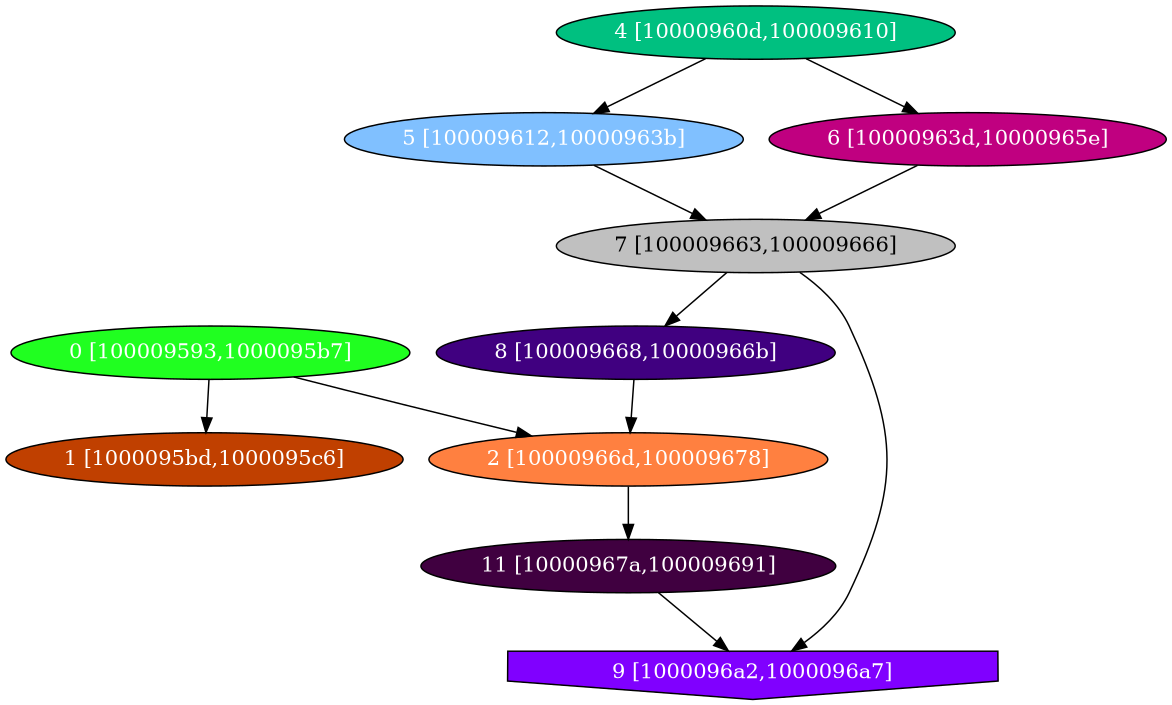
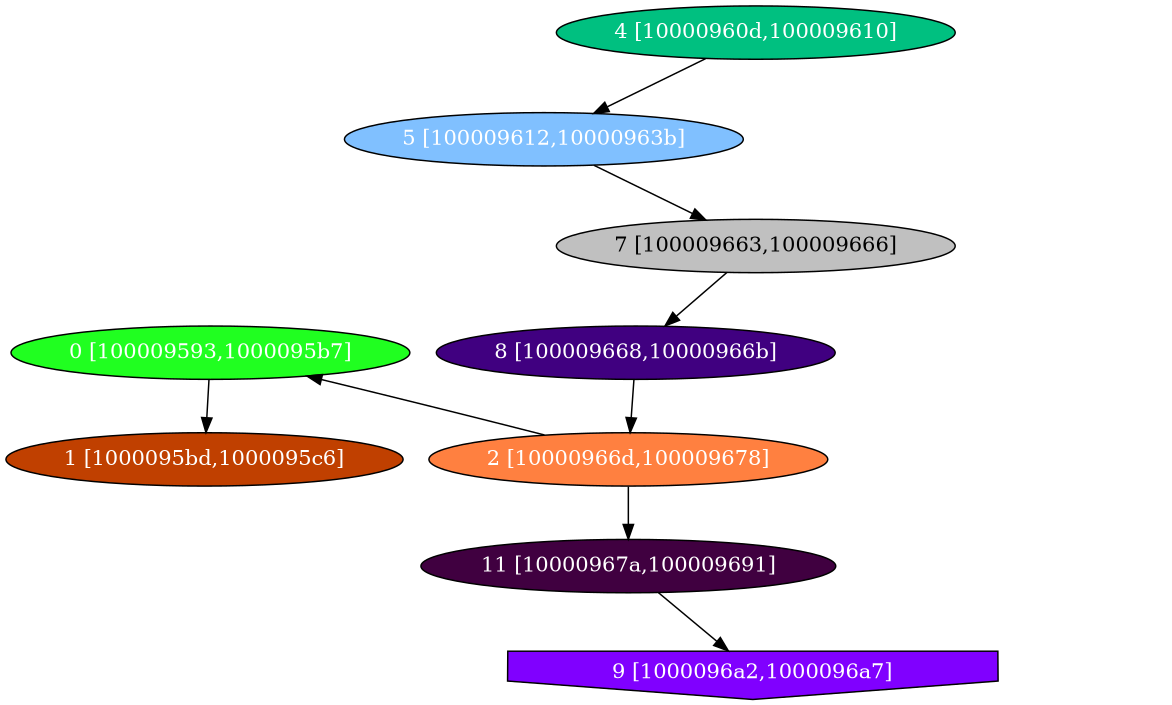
(968, 139) -> none
(405, 405) -> (433, 407)
(887, 456) -> none
